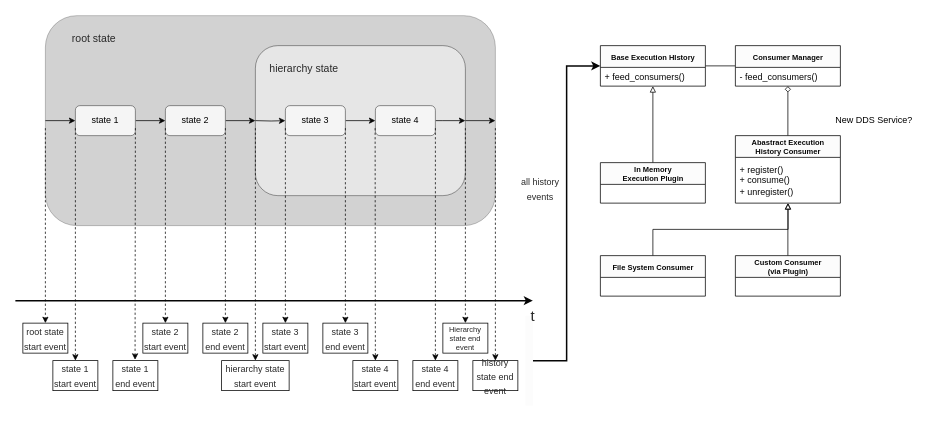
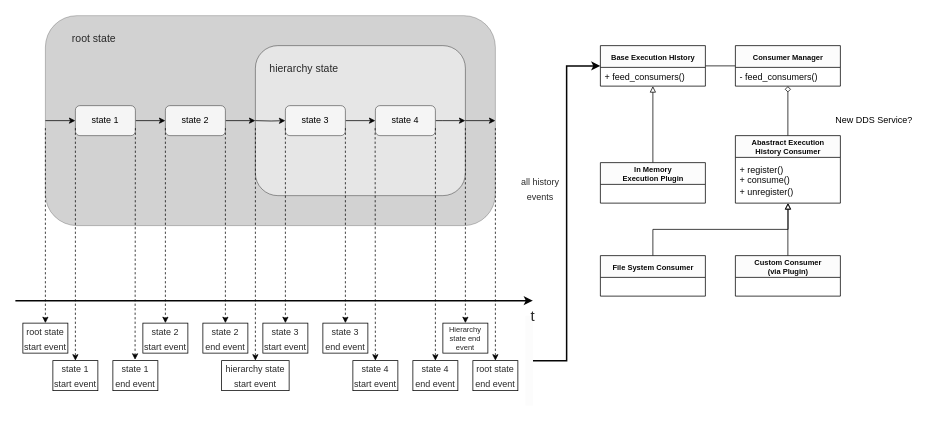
(495, 375) -> (495, 375)
